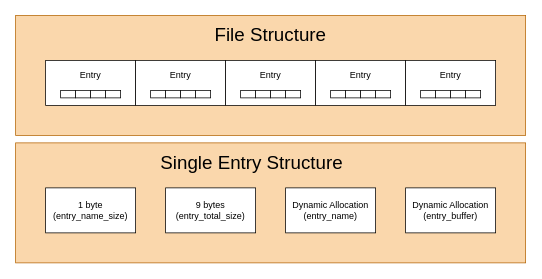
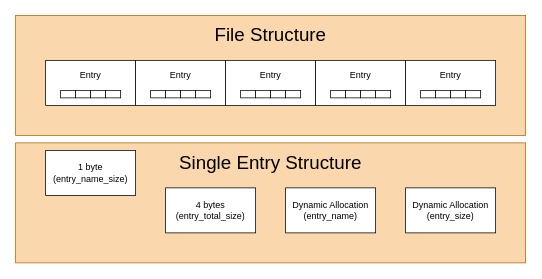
(252, 161) -> (270, 161)
(90, 210) -> (90, 173)
(210, 210) -> (210, 210)
(450, 210) -> (450, 210)
